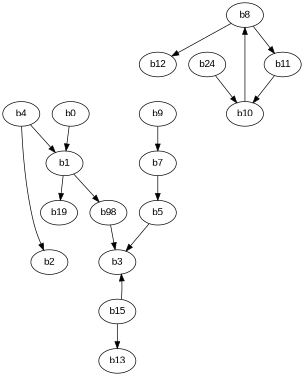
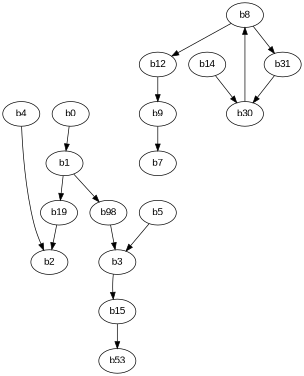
(207, 64) -> (207, 64)
(283, 64) -> (283, 64)
none -> (158, 86)
(245, 114) -> (245, 114)
(41, 136) -> none
(158, 185) -> none
none -> (55, 234)
(122, 290) -> (113, 283)
(117, 361) -> (117, 361)
